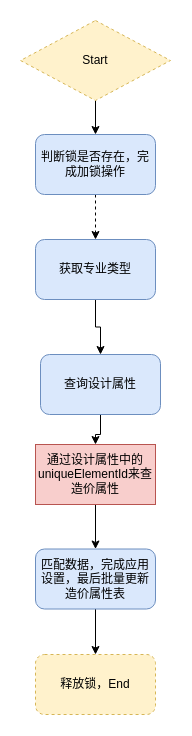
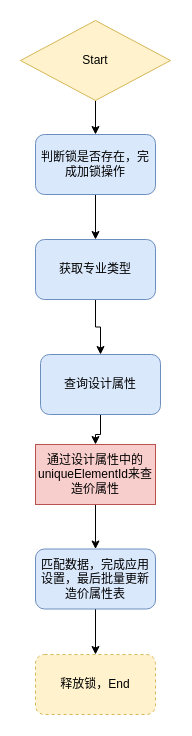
(96, 61) -> (96, 61)
(96, 214) -> (96, 214)
